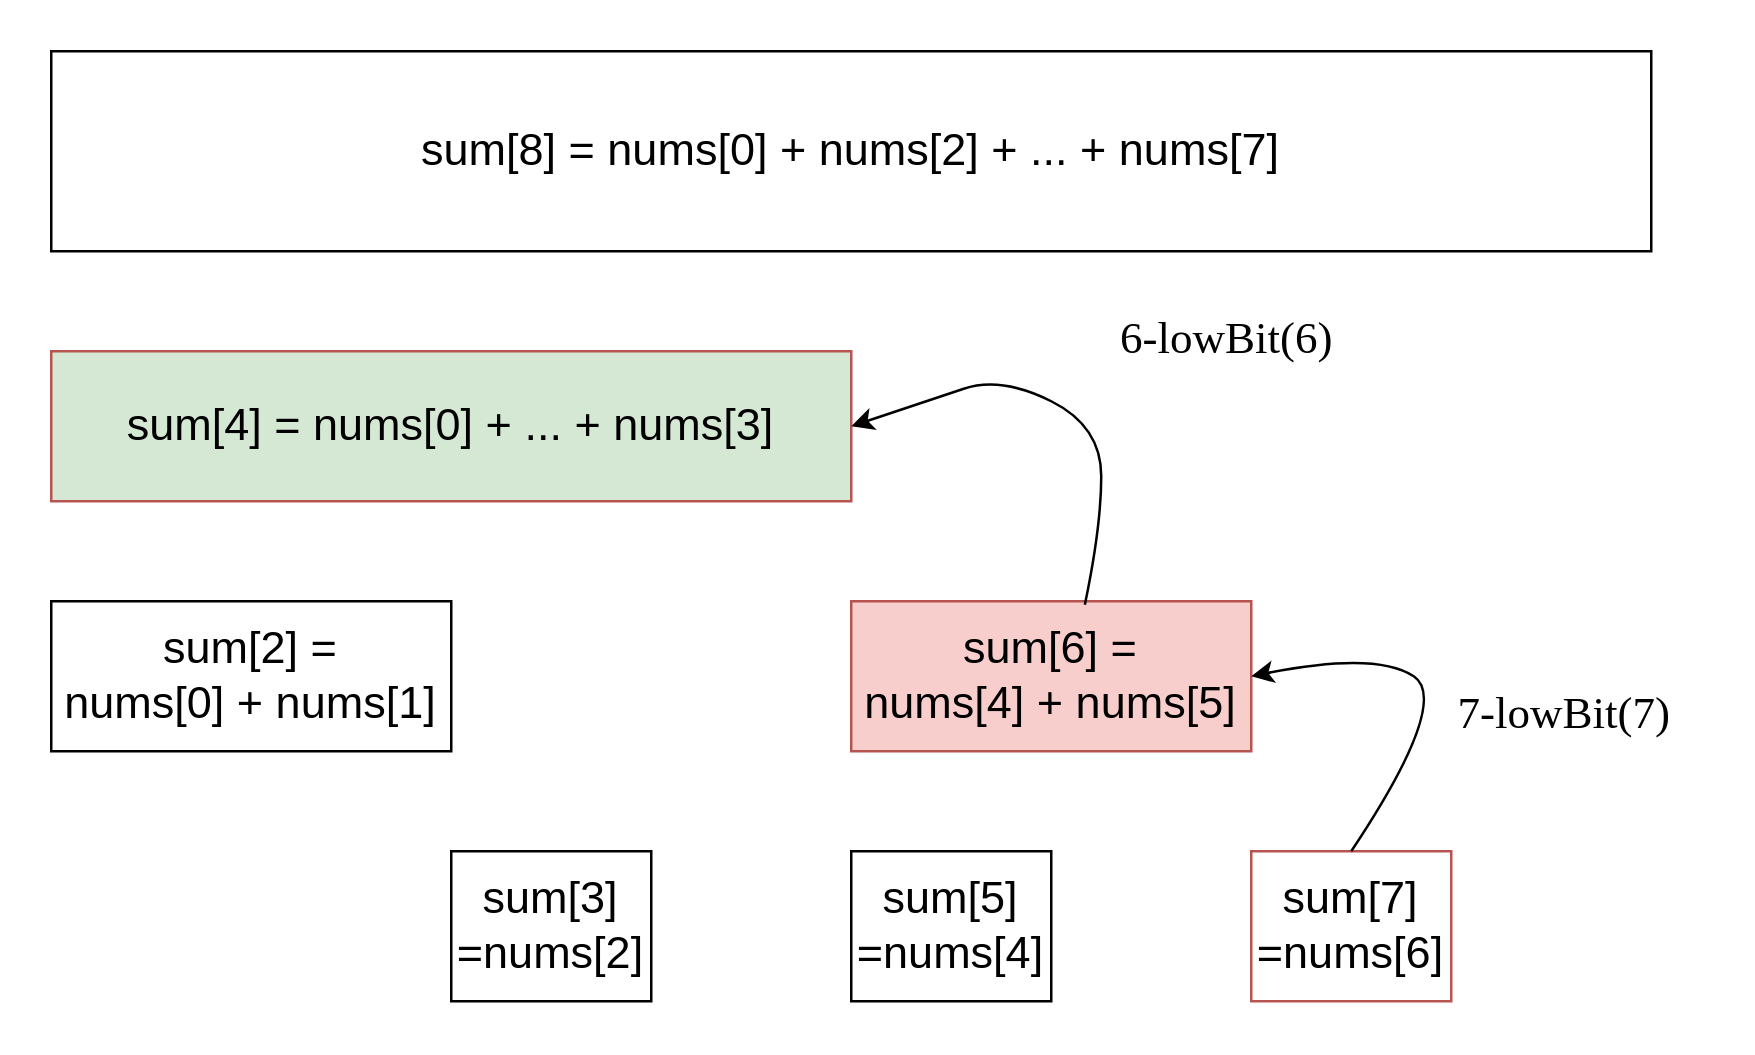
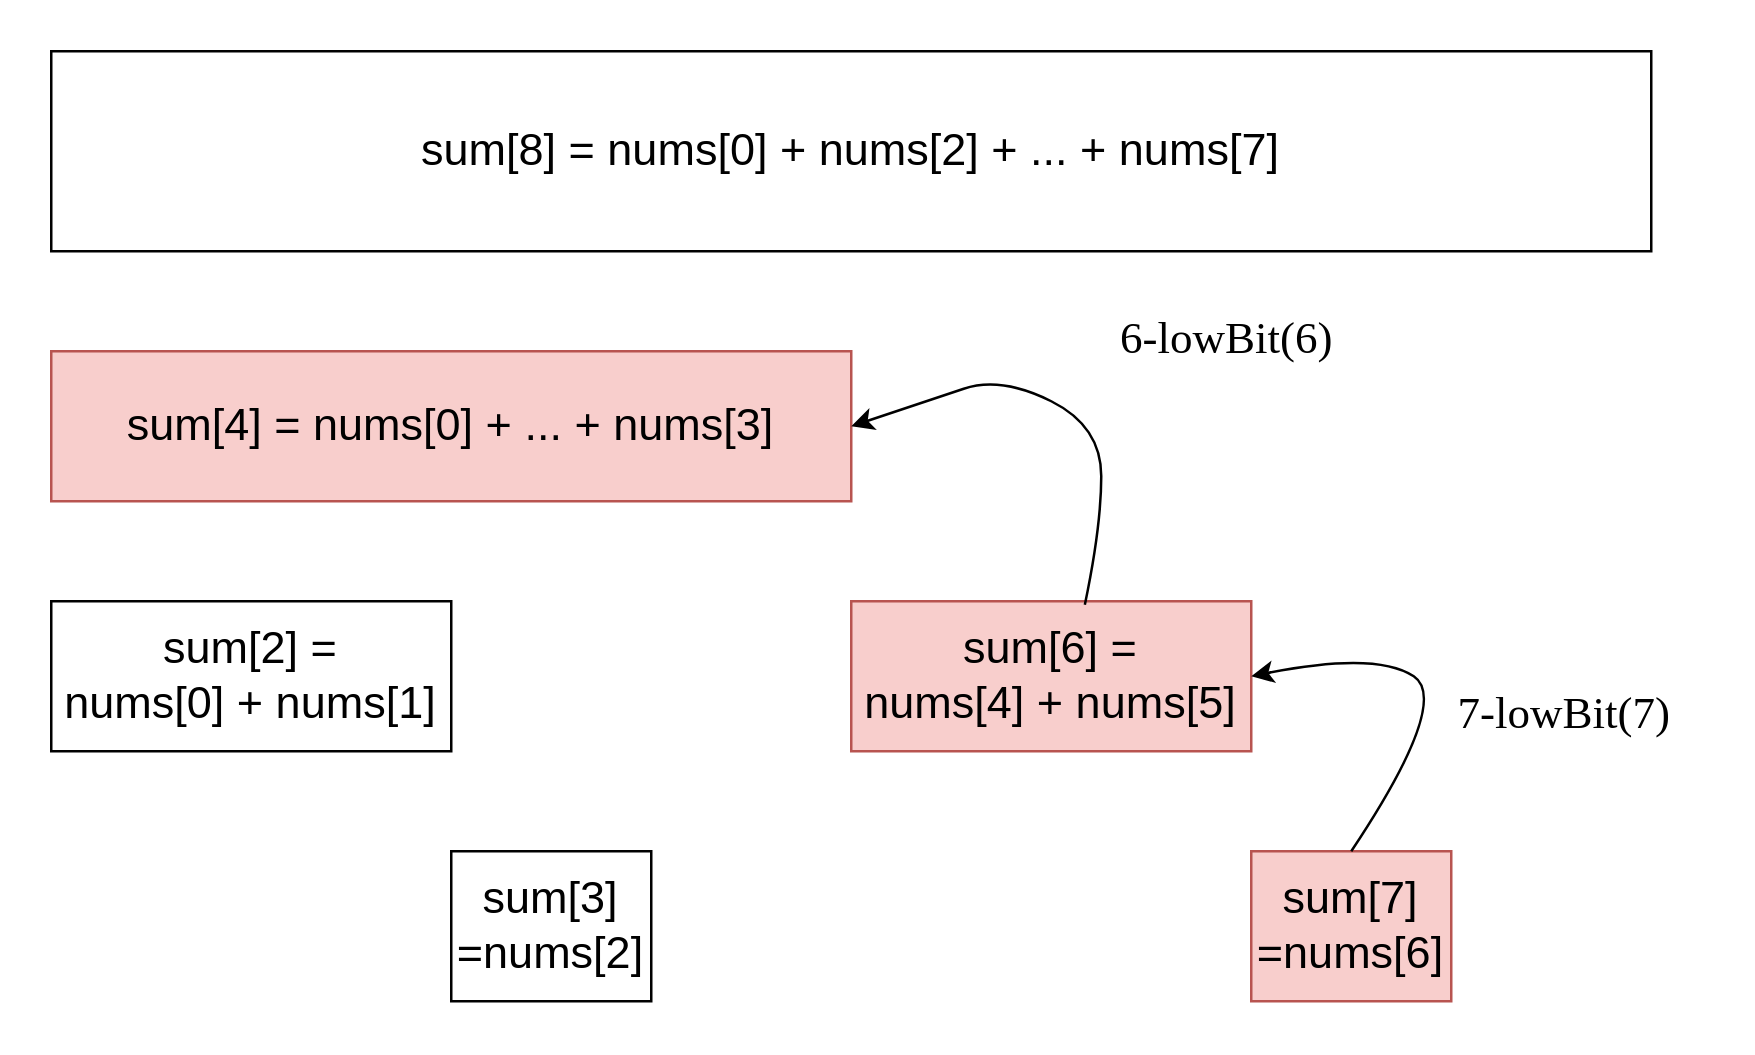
(451, 426) -> (451, 426)
(951, 926) -> none
(1351, 926) -> (1351, 926)
